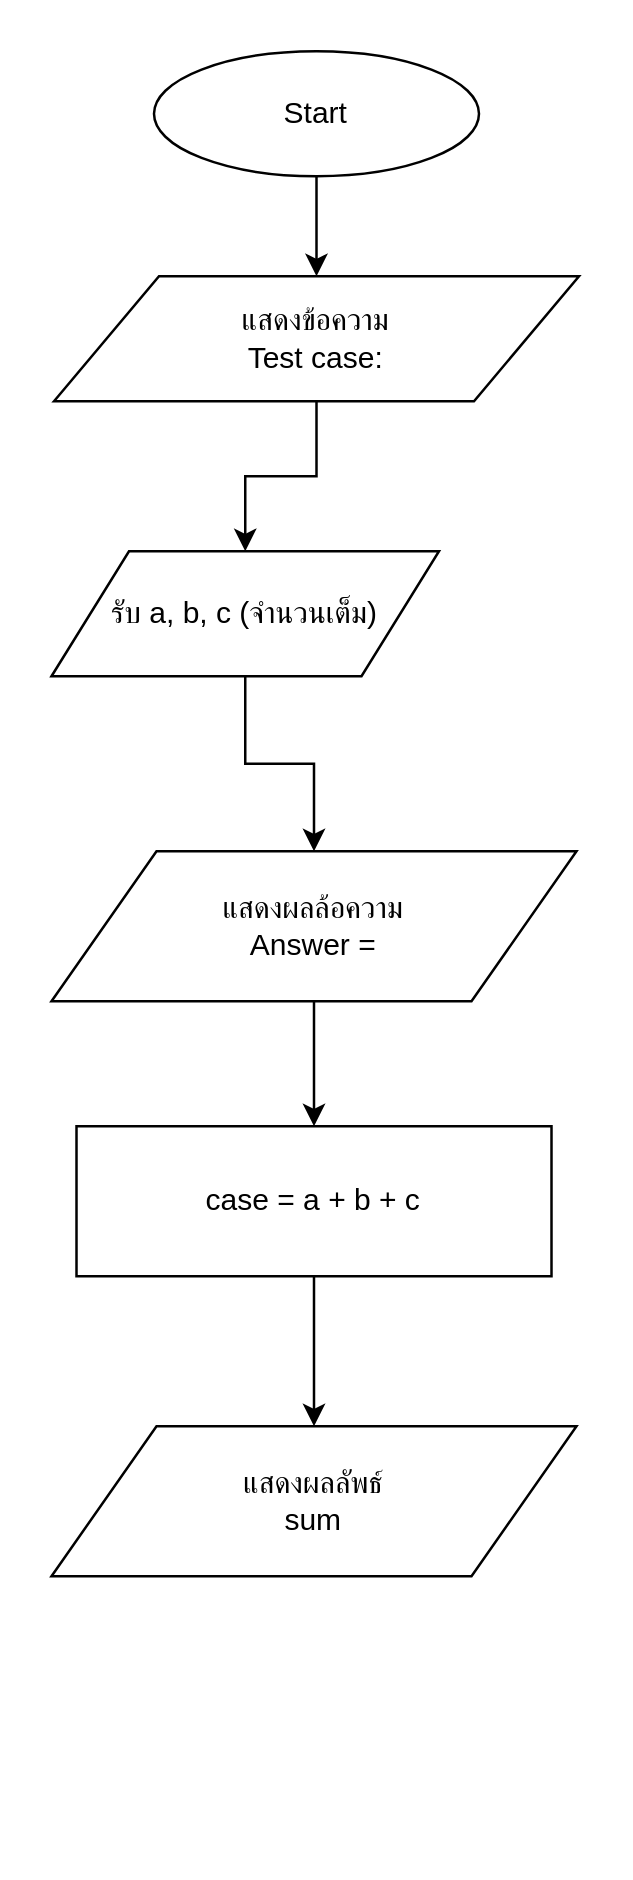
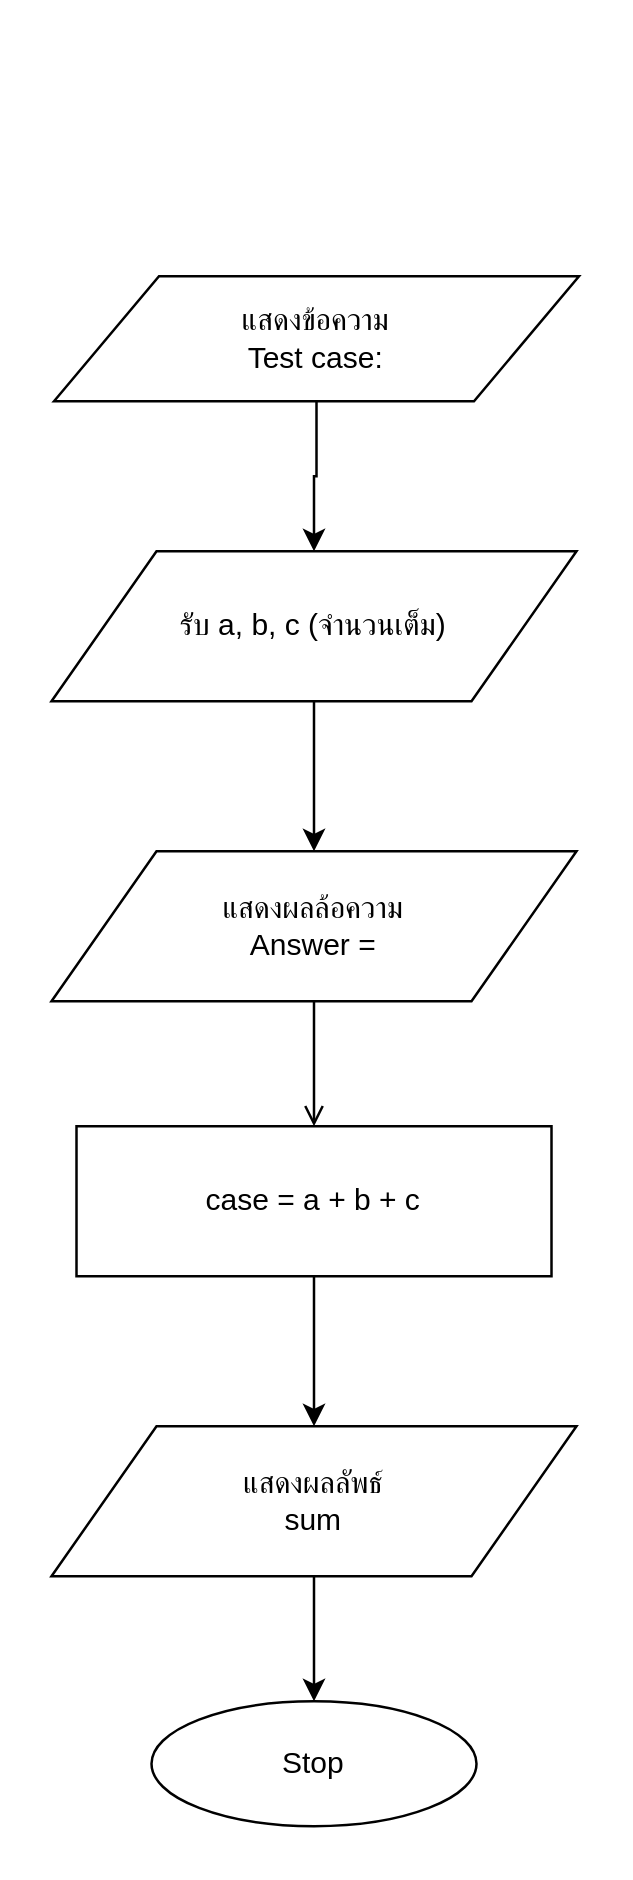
(316, 114) -> none
(316, 218) -> none
(245, 614) -> (314, 626)
(314, 1108) -> (314, 1112)
none -> (314, 1630)
none -> (314, 1764)
